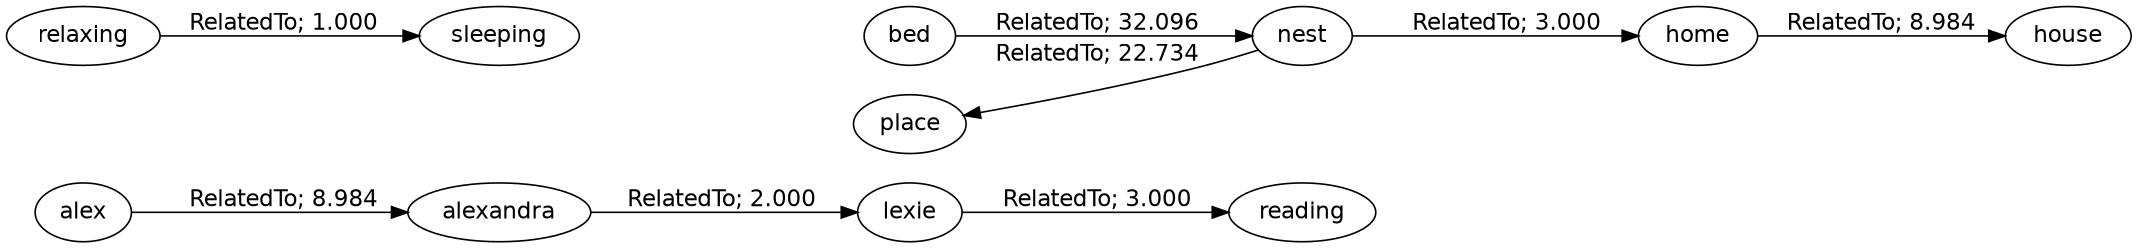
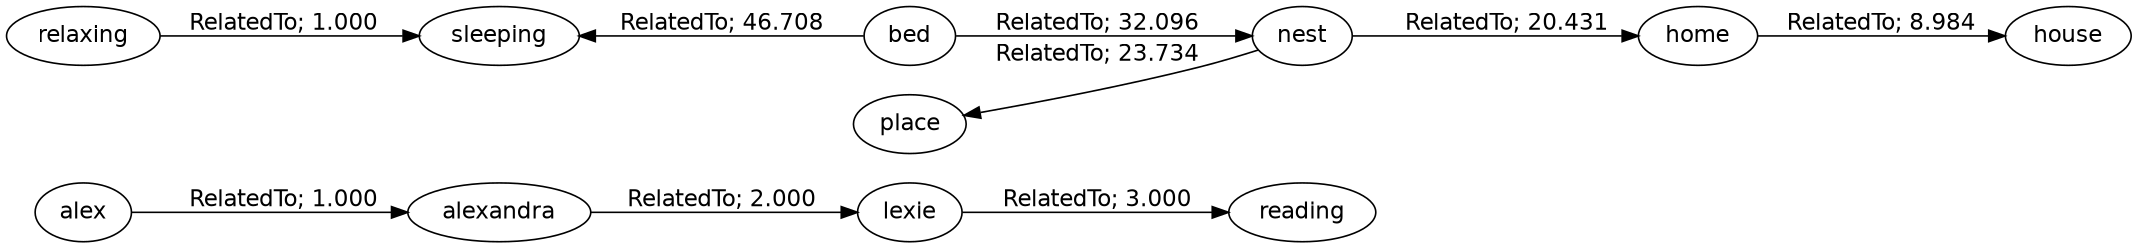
(1507, 24) -> (1507, 24)
none -> (730, 36)
(1098, 55) -> (1098, 55)
(284, 200) -> (284, 200)
